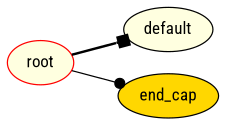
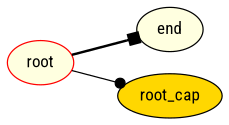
(168, 30) -> (170, 30)
(168, 96) -> (170, 96)
